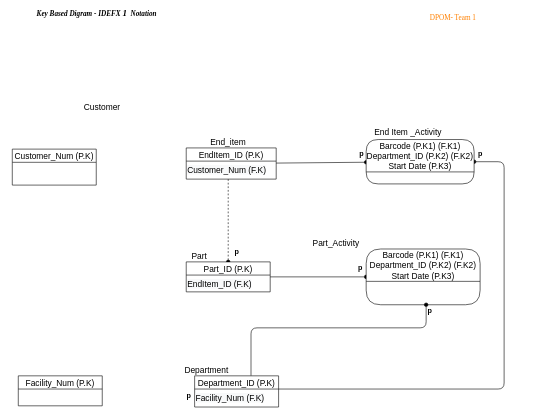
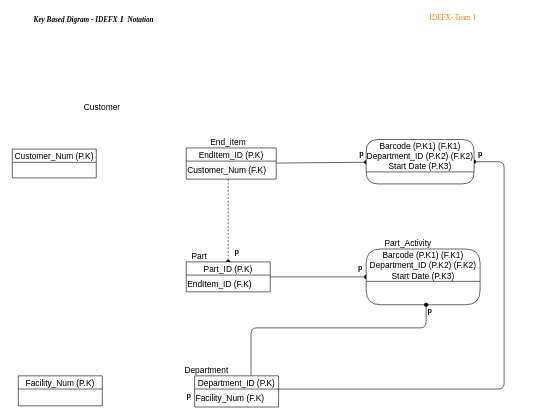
(97, 12) -> (94, 18)
(453, 18) -> (453, 18)
(408, 132) -> none
(54, 167) -> (54, 164)
(336, 243) -> (408, 243)
